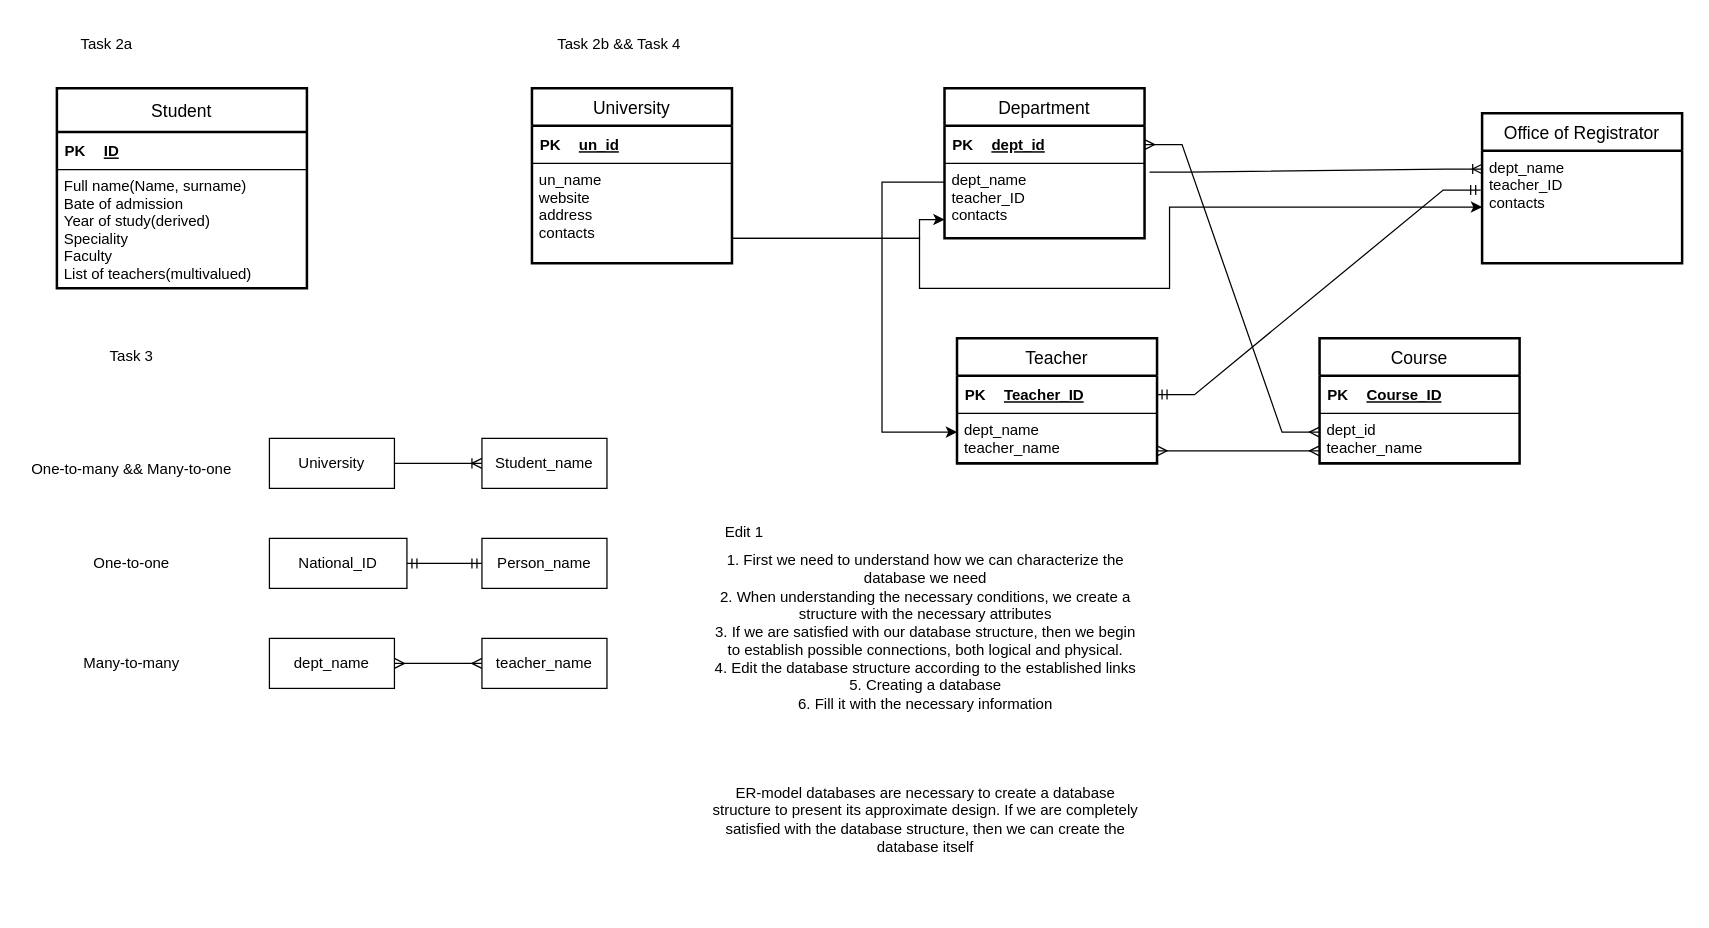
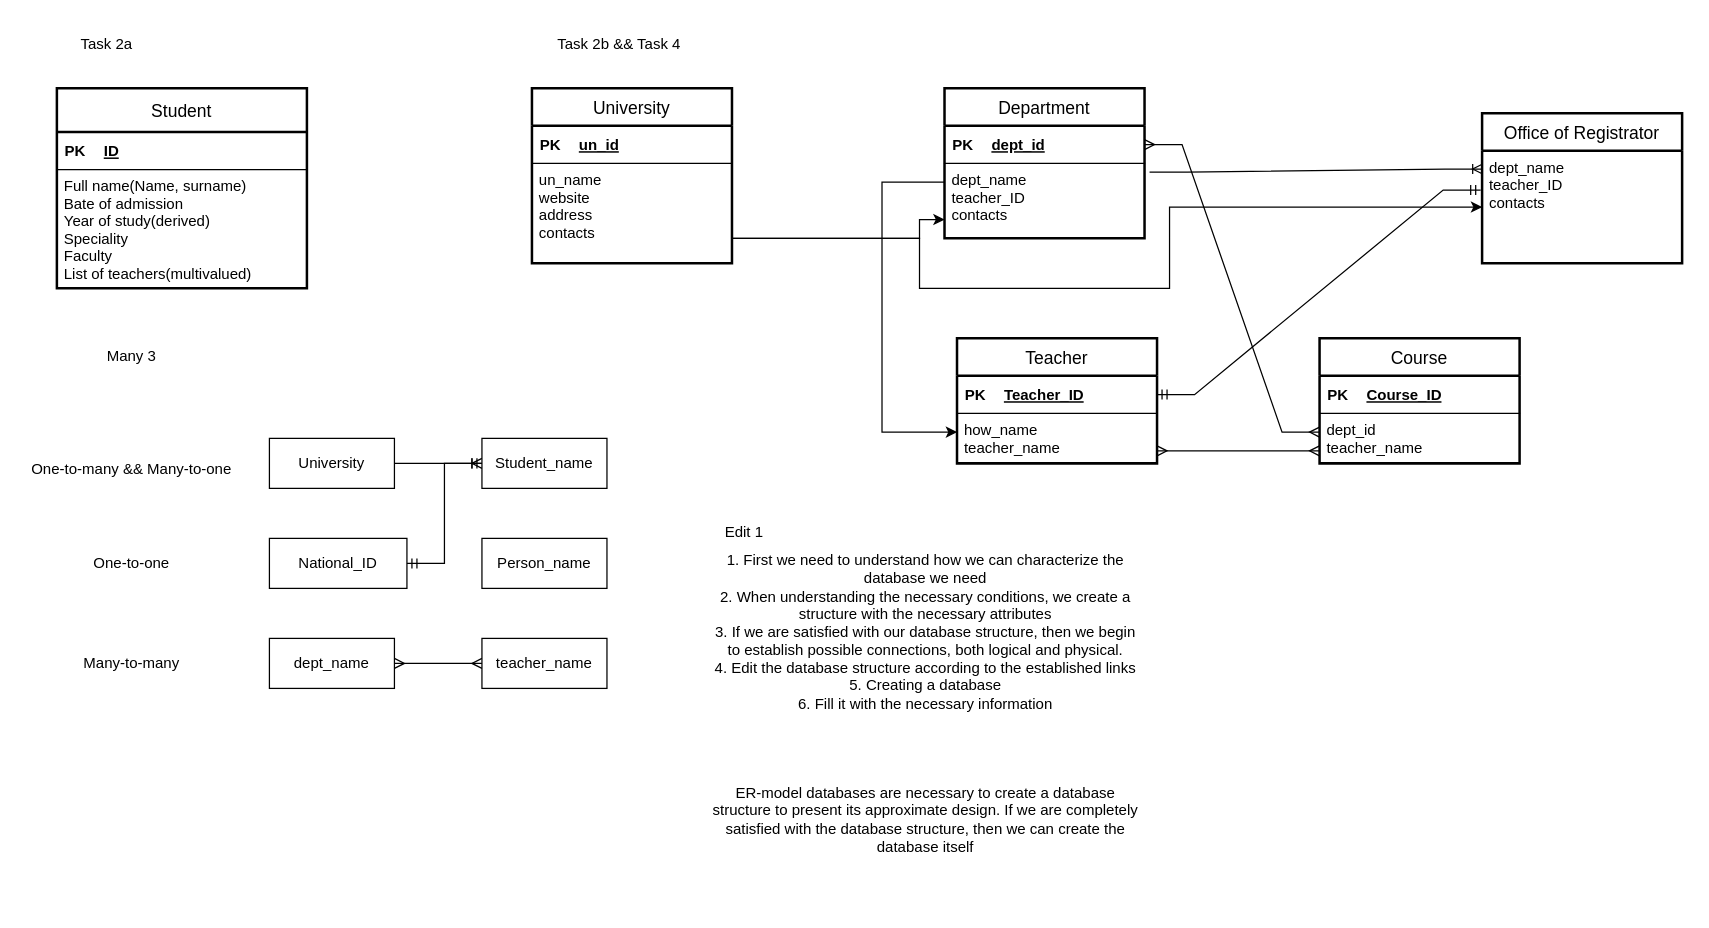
(132, 357) -> (132, 357)
(1002, 430) -> (997, 430)
(462, 563) -> (444, 516)
